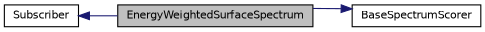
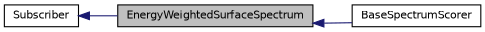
(327, 8) -> (338, 23)
